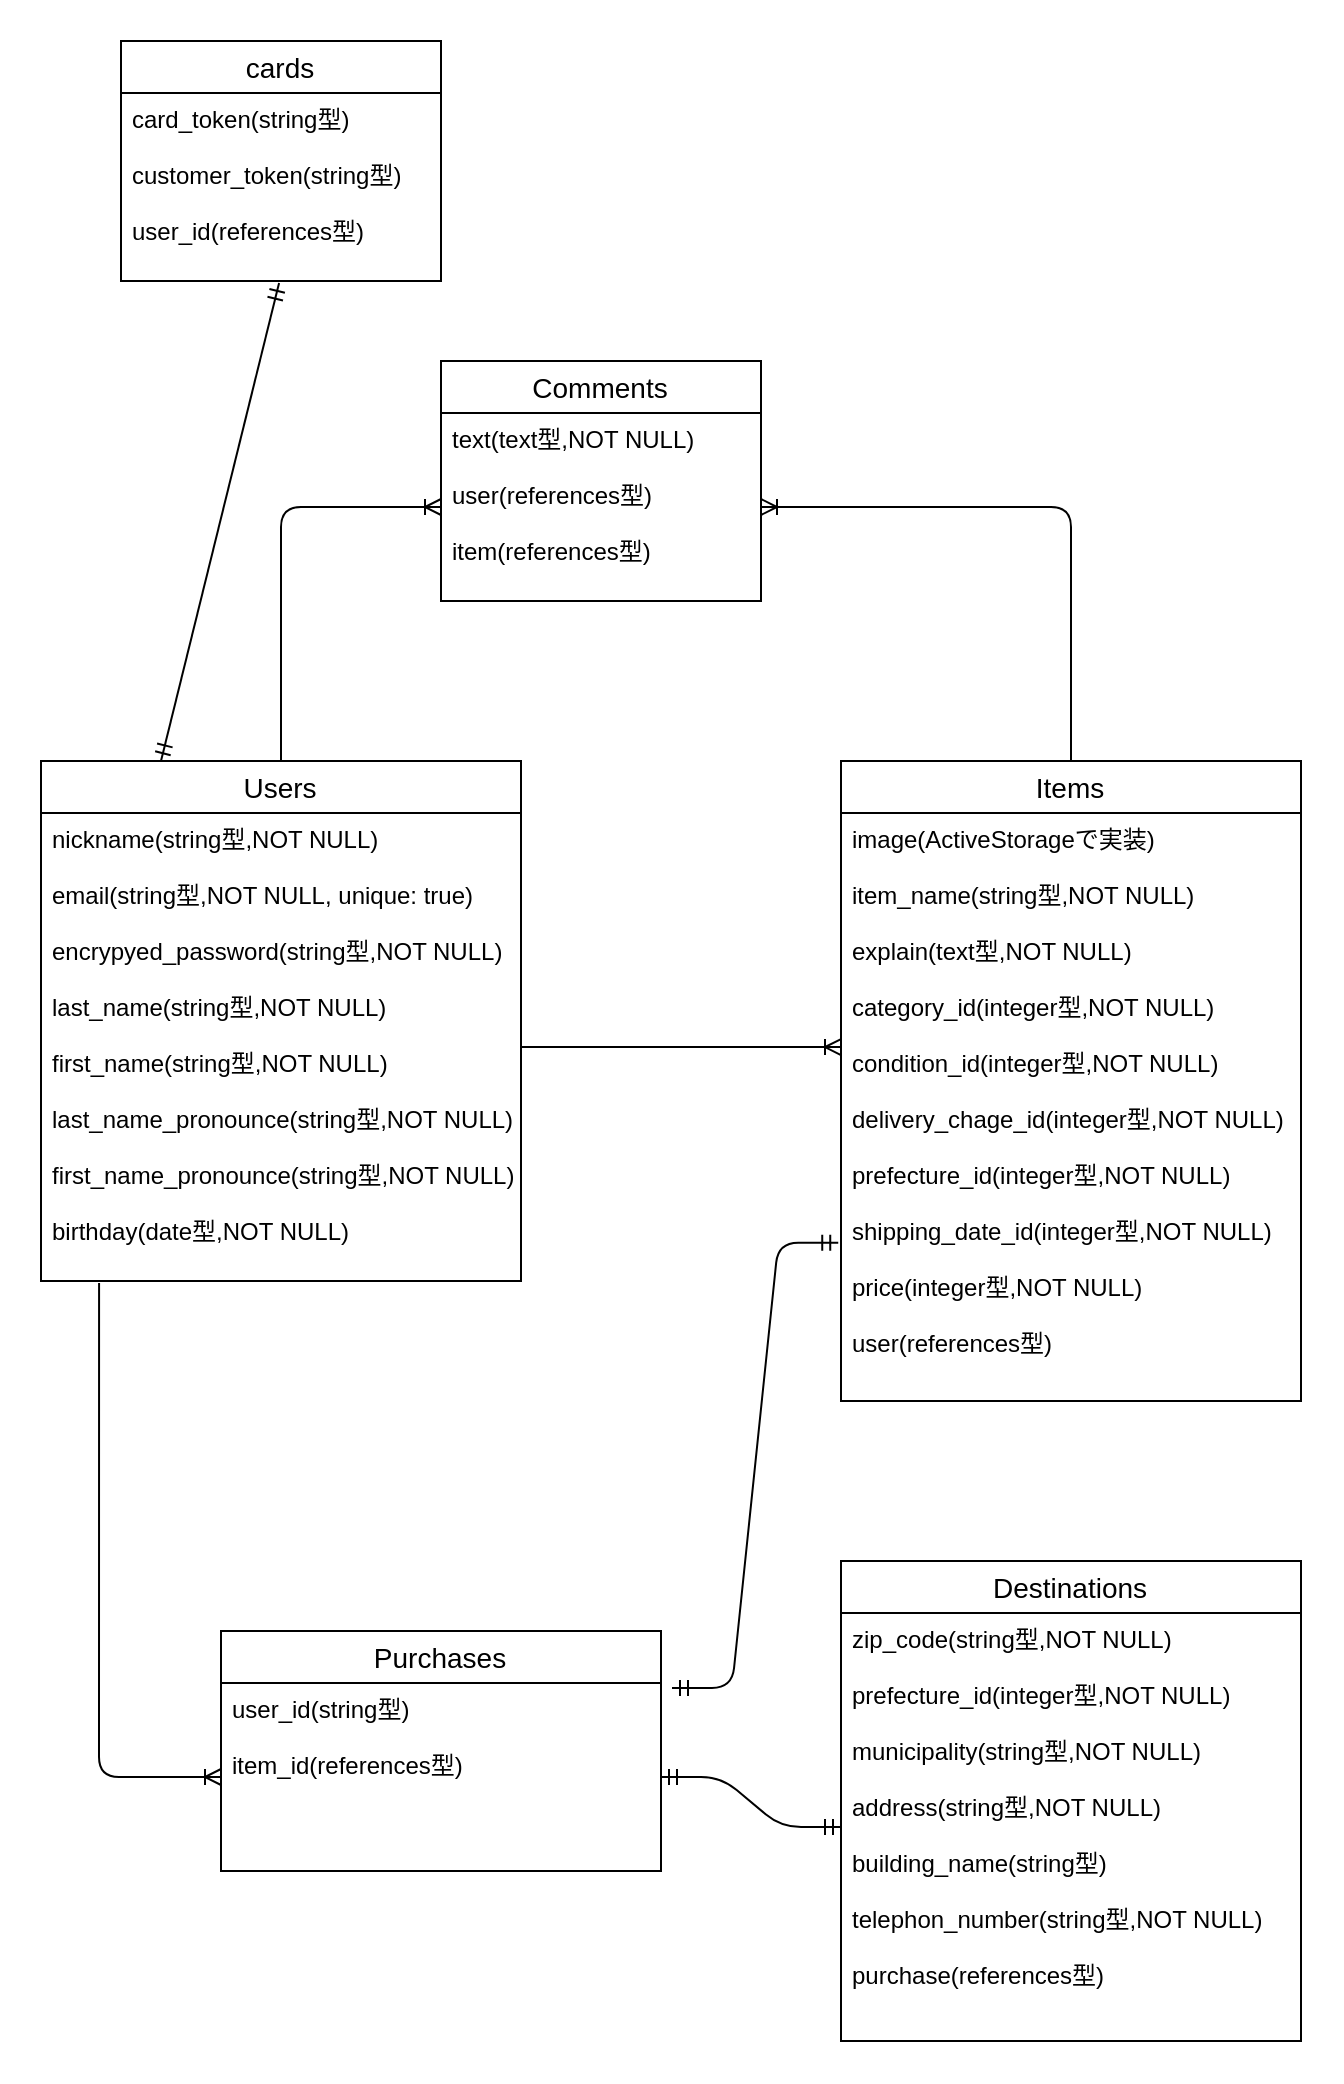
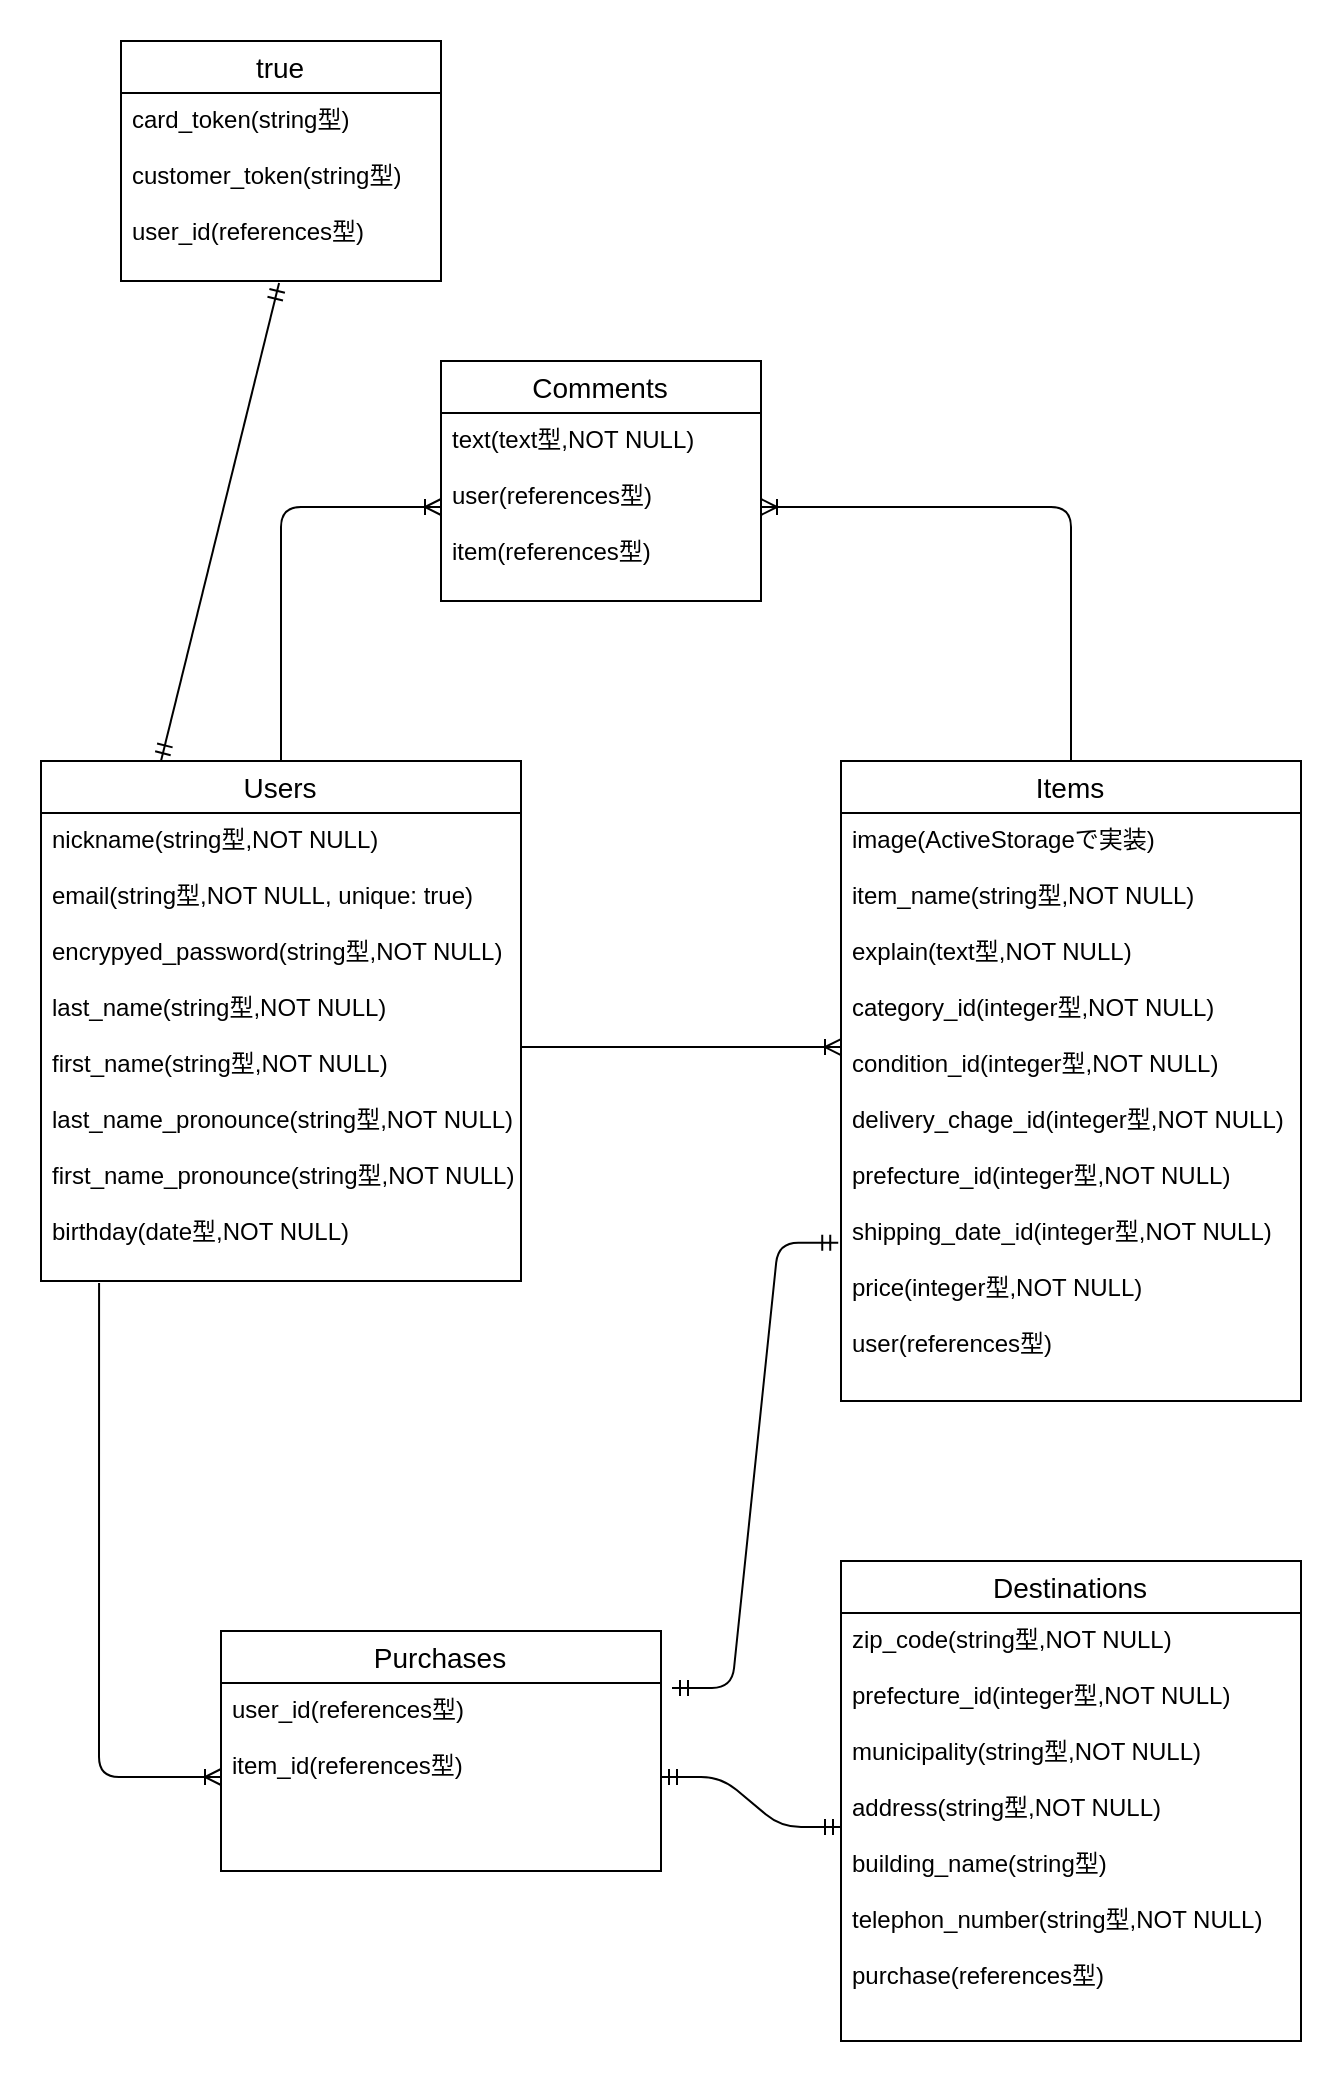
(280, 69) -> (280, 69)
(339, 1710) -> (369, 1710)
